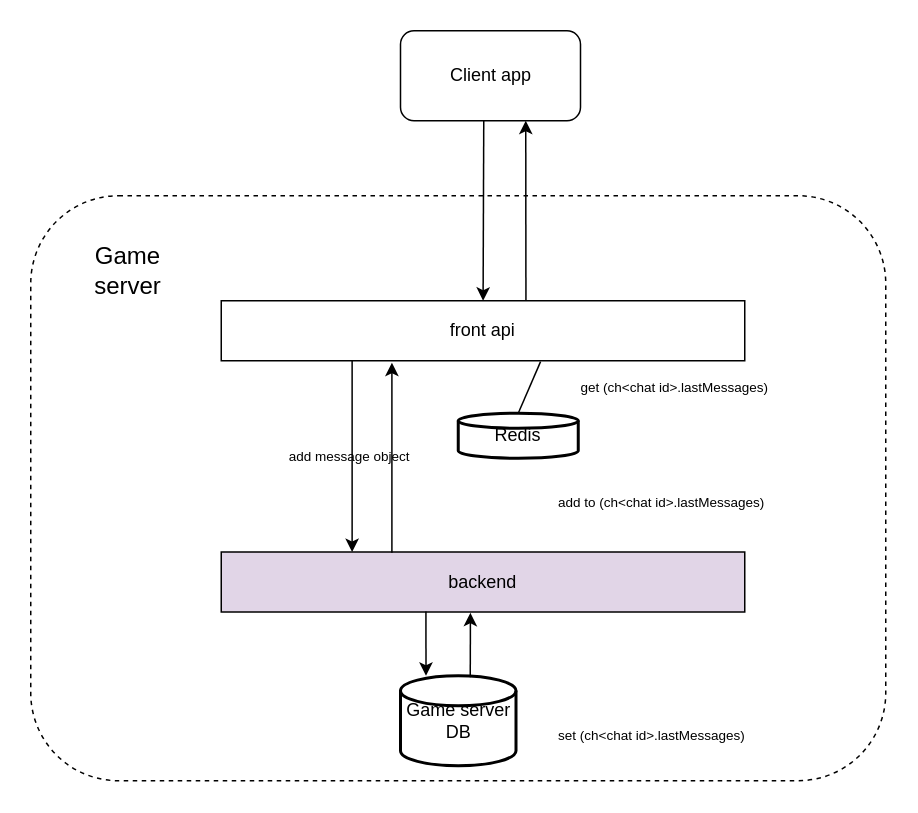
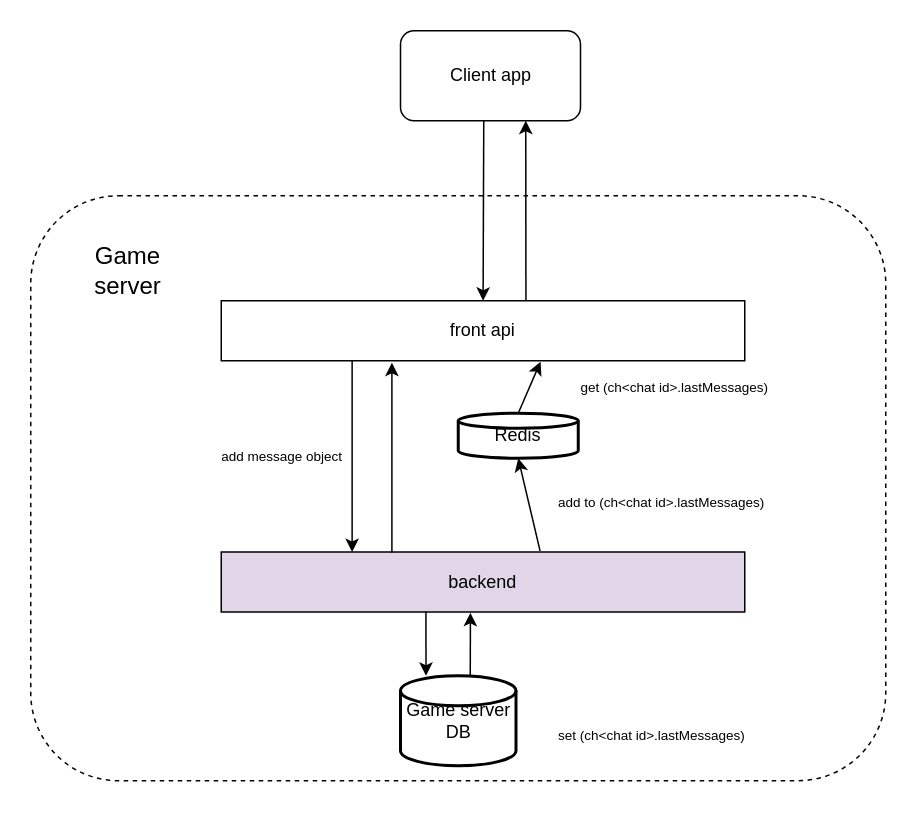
(538, 367) -> (536, 372)
(256, 457) -> (188, 457)
none -> (530, 510)
